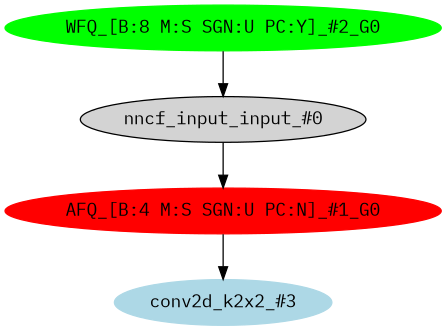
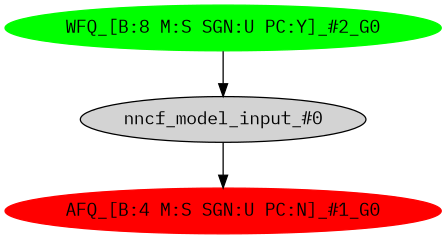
(223, 119) -> (223, 119)
(223, 302) -> none
